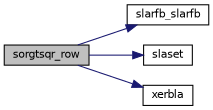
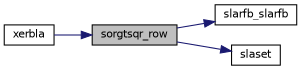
(105, 75) -> (68, 35)
